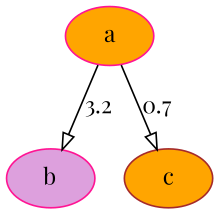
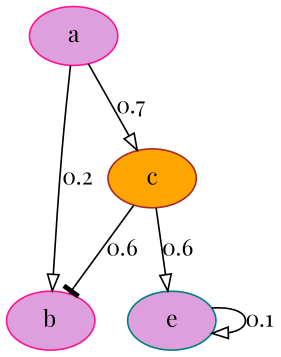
(110, 36) -> (74, 36)
(99, 107) -> (78, 178)
none -> (104, 246)
none -> (172, 321)
